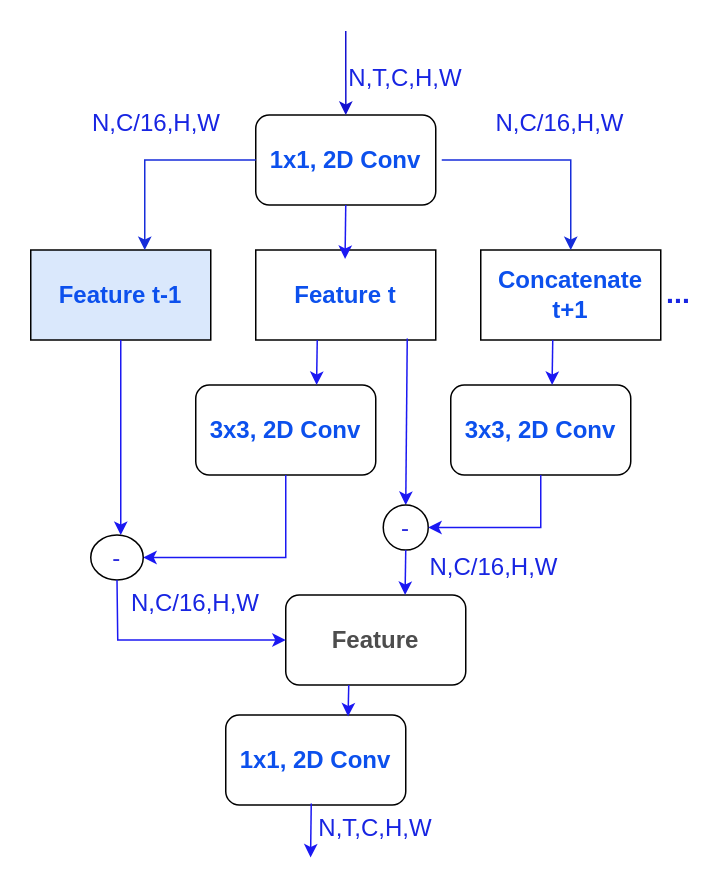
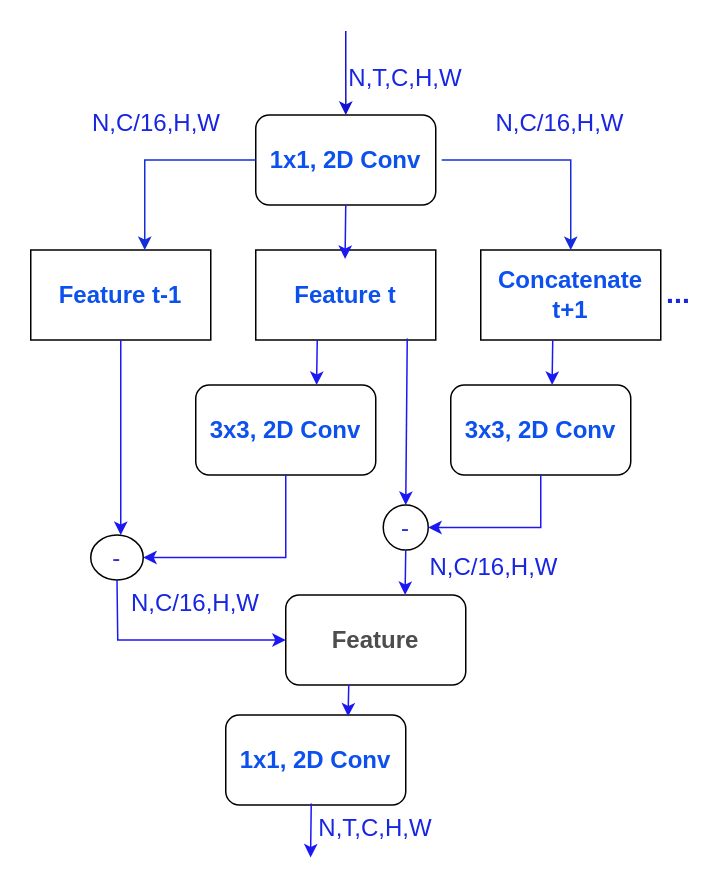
(121, 295) -> (121, 295)
